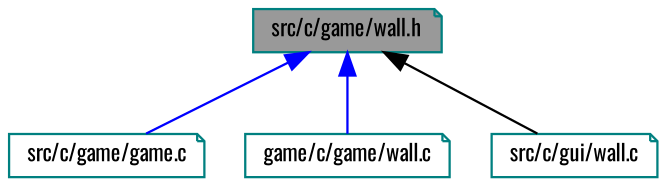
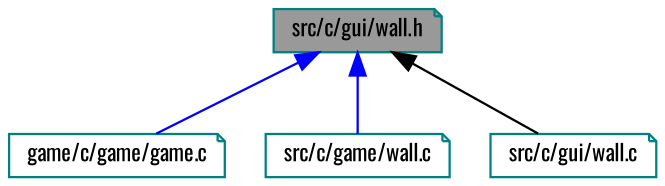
(347, 31) -> (358, 31)
(107, 156) -> (117, 156)
(347, 156) -> (358, 156)
